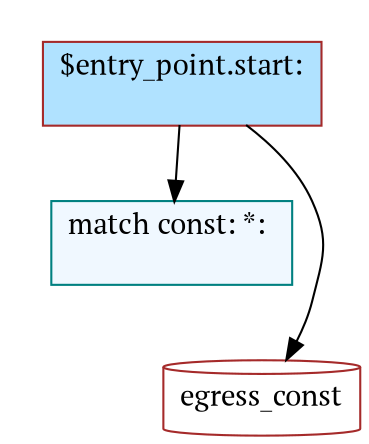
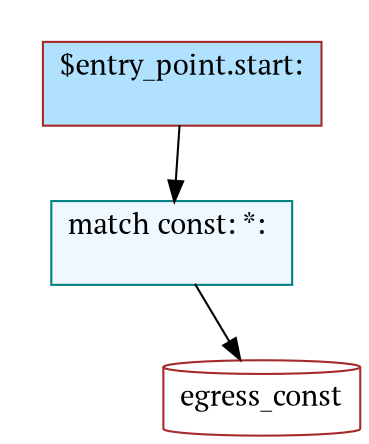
(320, 222) -> (214, 316)
